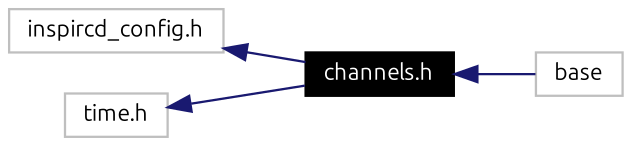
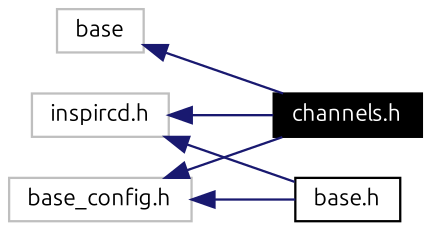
(116, 31) -> (100, 200)
(506, 74) -> (225, 73)
(116, 115) -> (100, 115)
none -> (348, 200)
